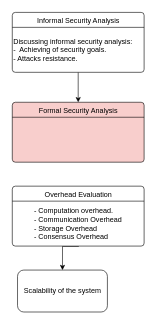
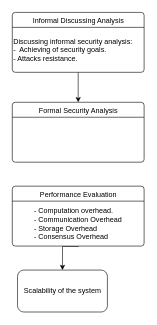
(79, 21) -> (79, 21)
(78, 132) -> (78, 132)
(79, 195) -> (79, 195)
